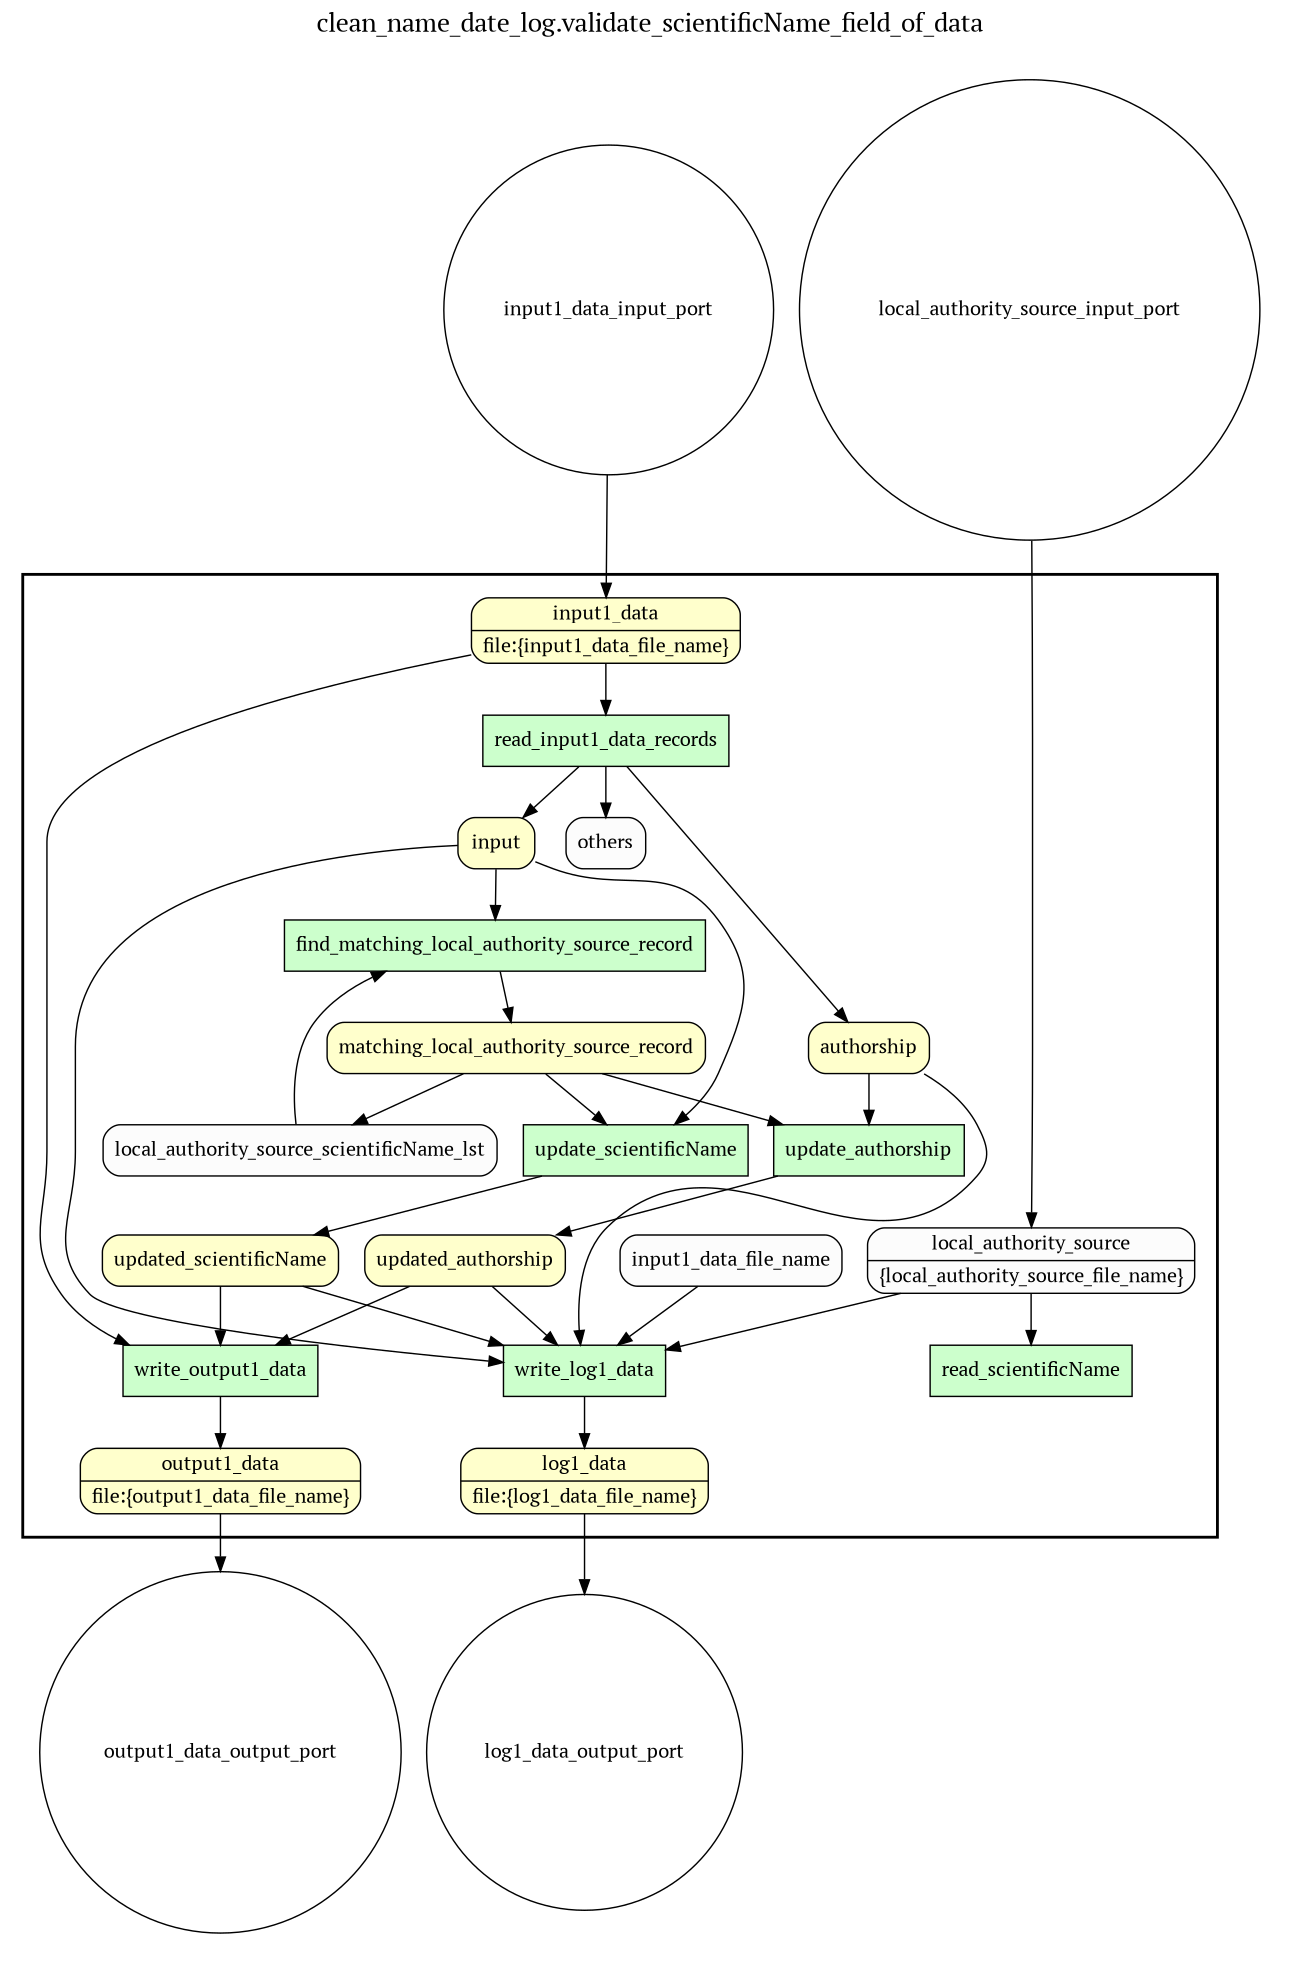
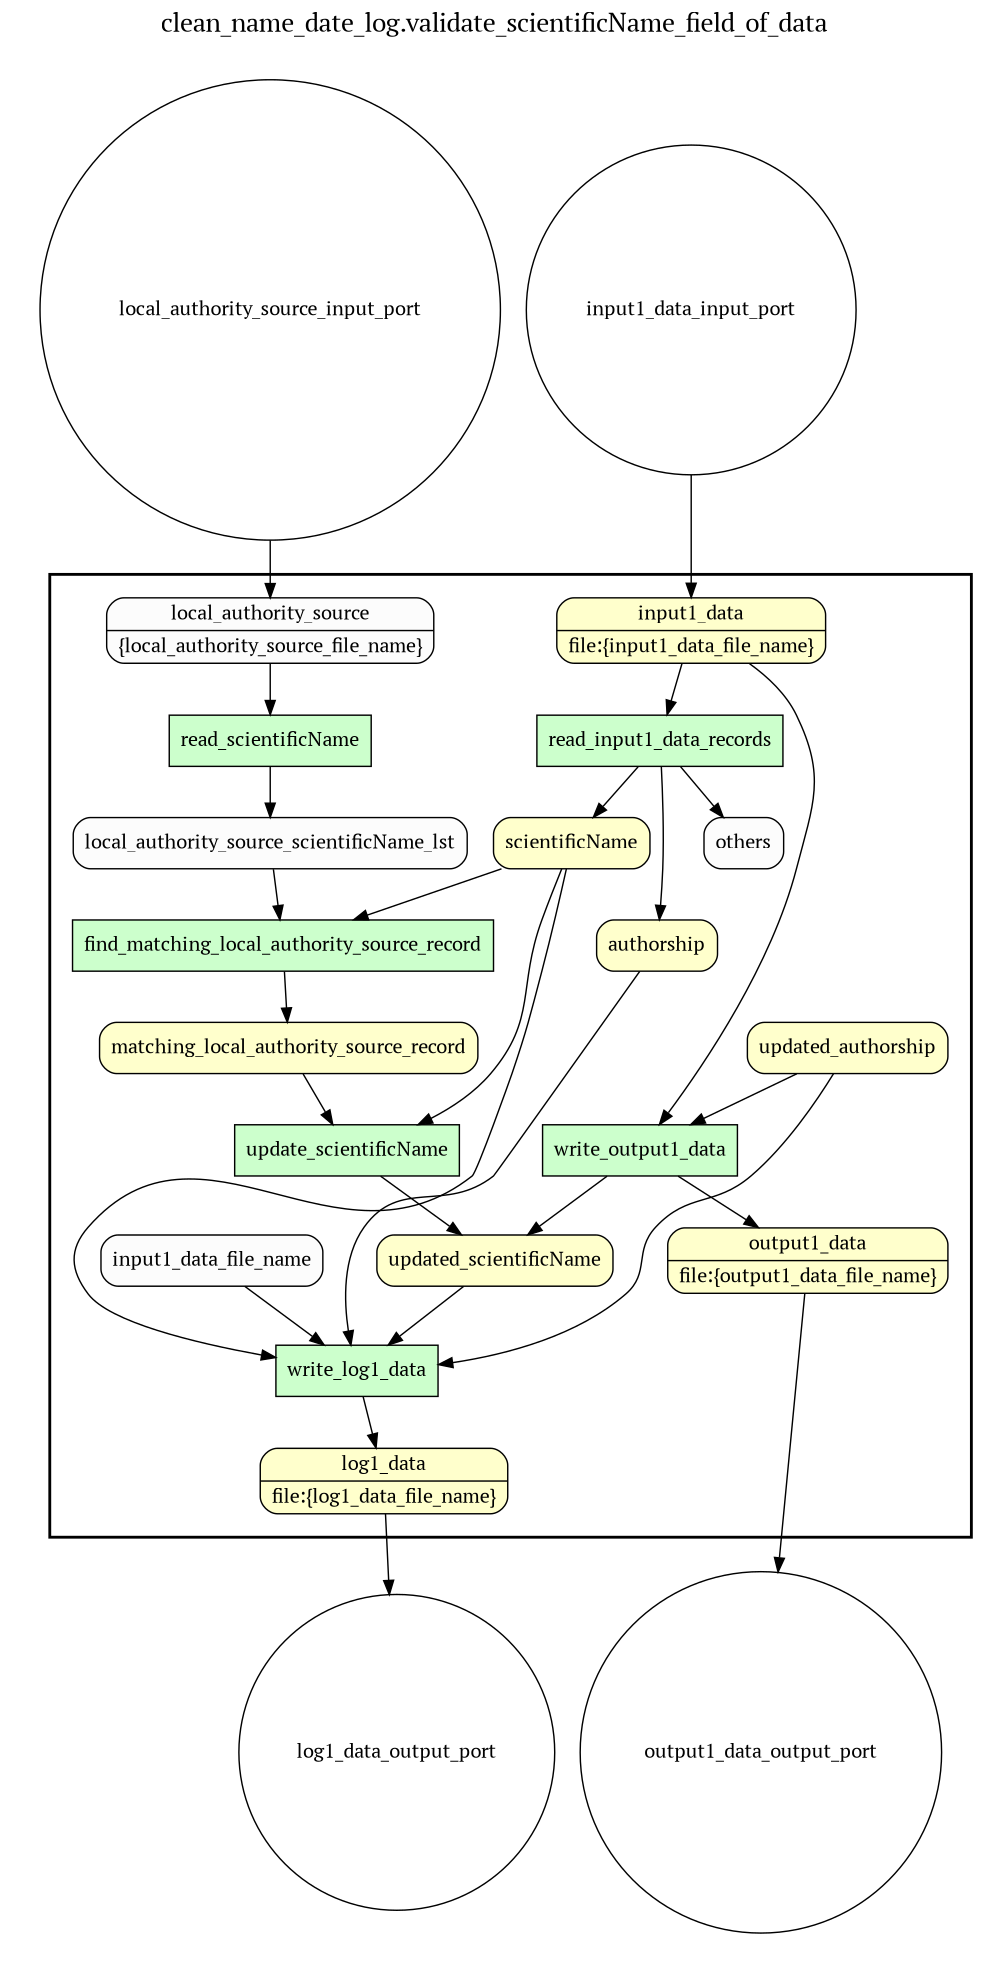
(496, 843) -> (572, 843)
(415, 1096) -> (270, 785)
(869, 1150) -> none
(220, 1308) -> (573, 1201)
(790, 1320) -> none
